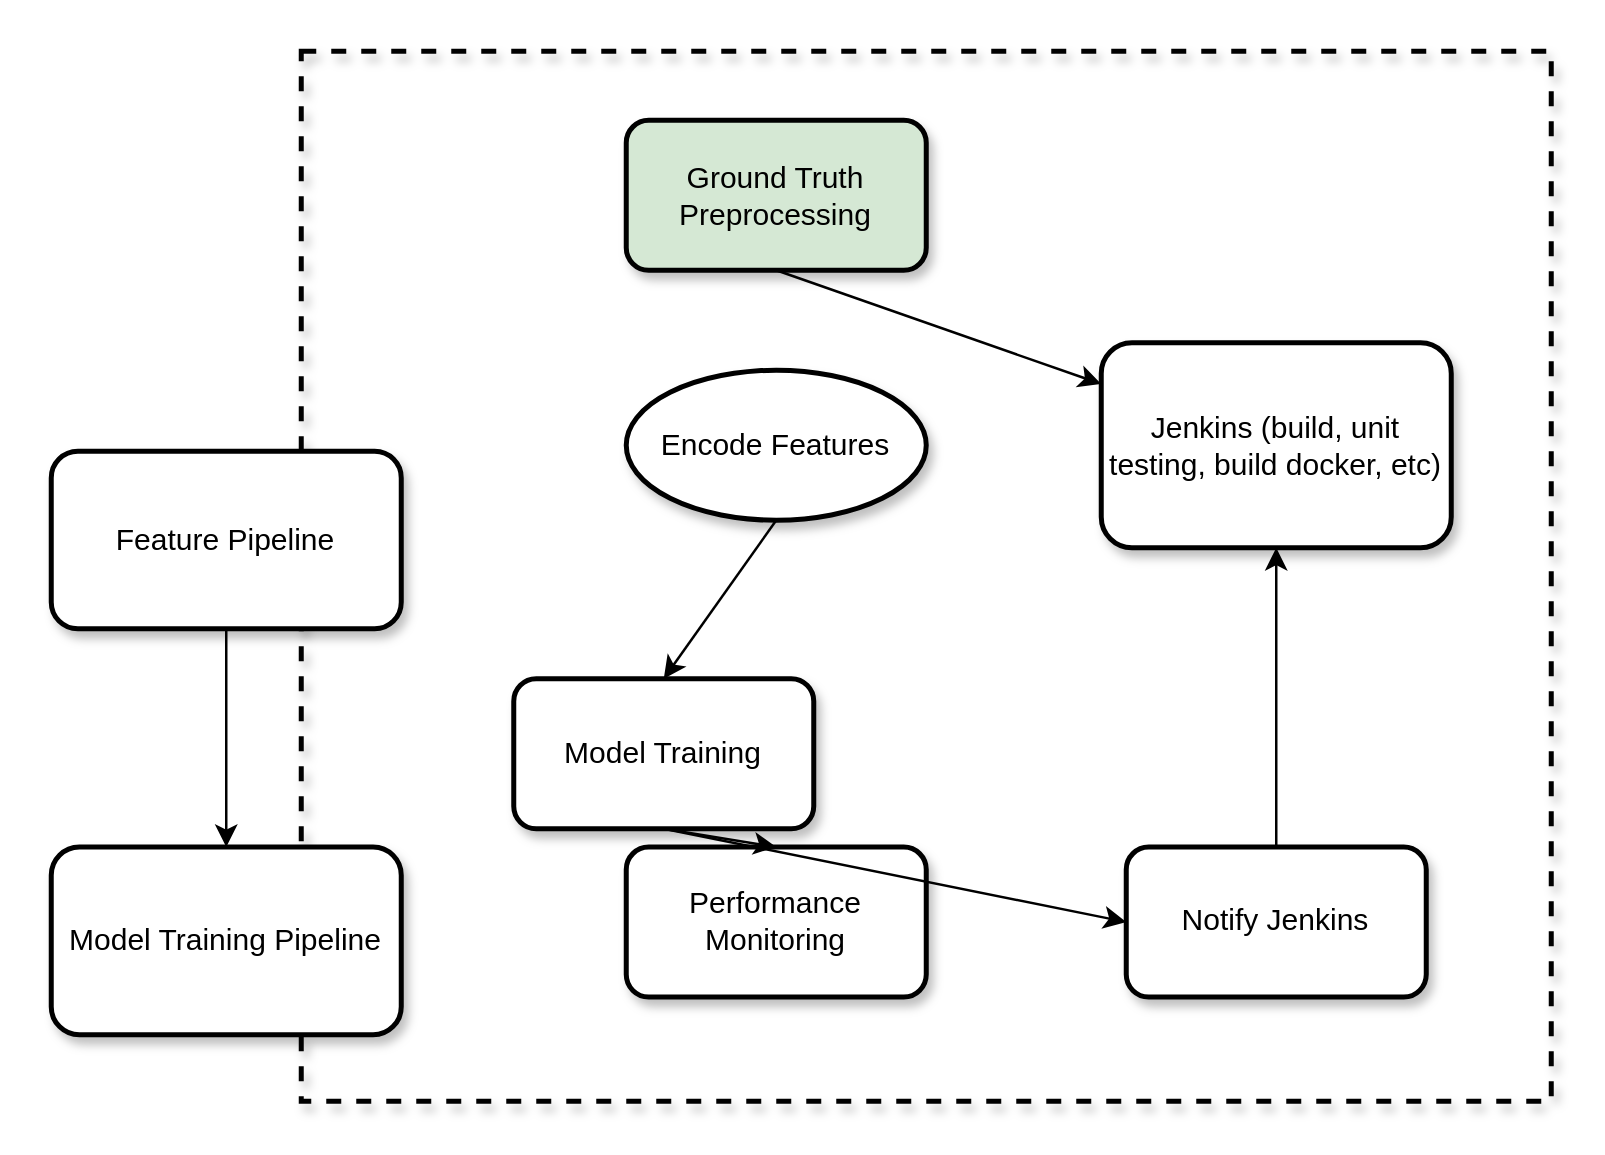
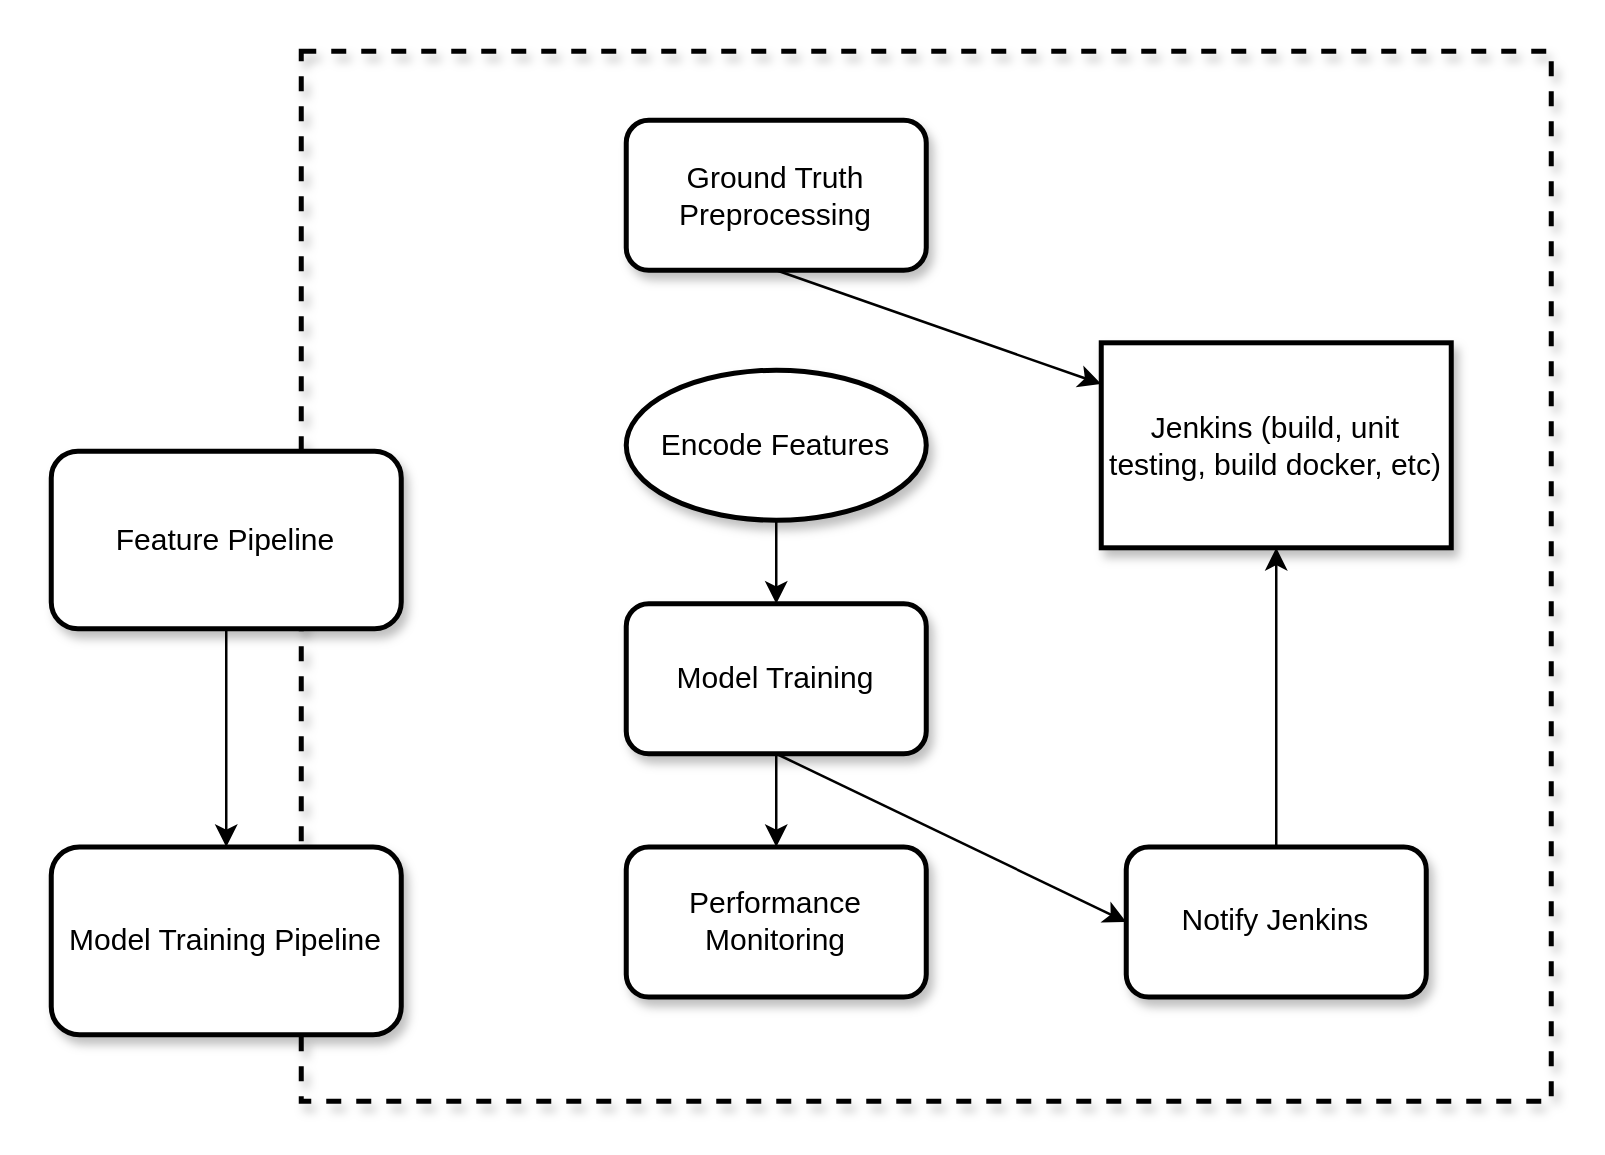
(776, 195) -> (776, 195)
(1276, 445) -> (1276, 445)
(664, 754) -> (776, 679)
